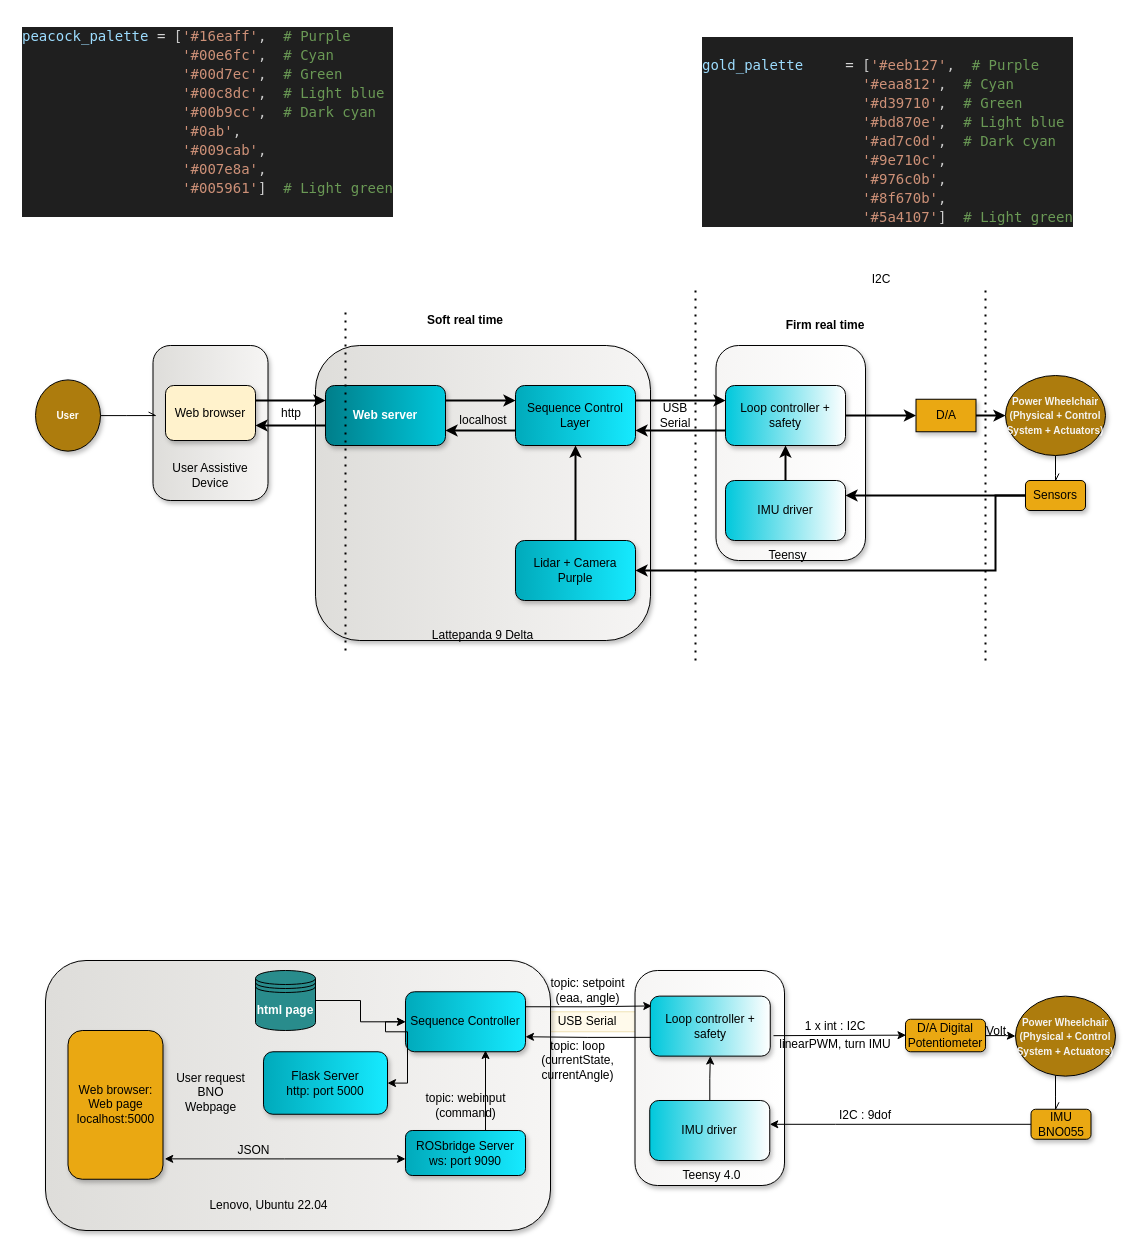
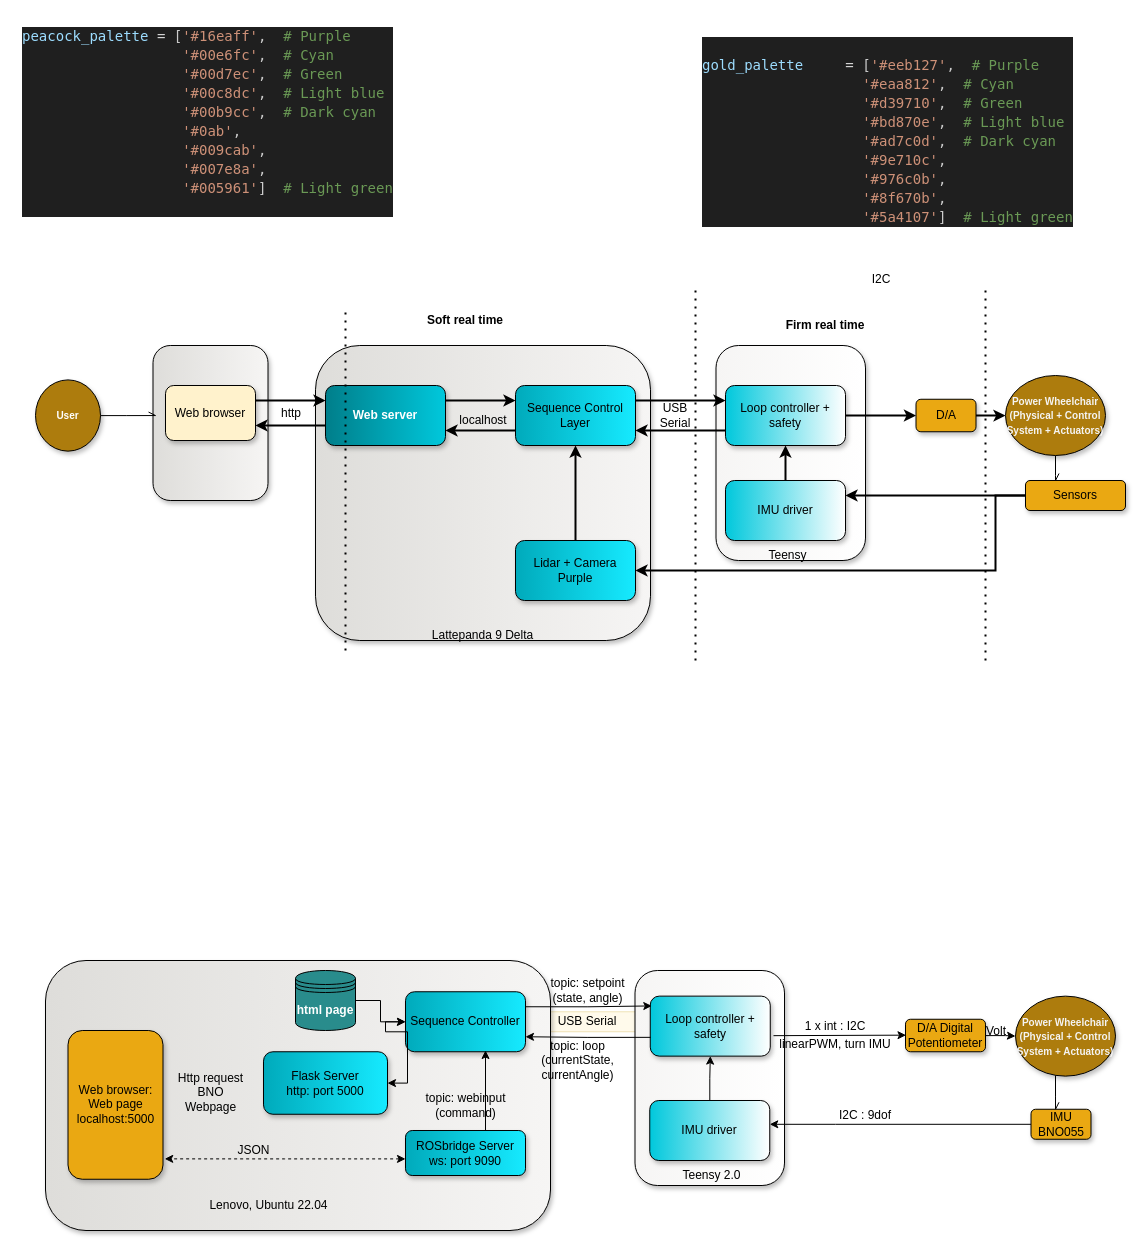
(946, 416) -> (946, 416)
(211, 476) -> none
(1056, 496) -> (1076, 496)
(588, 991) -> (588, 991)
(286, 1001) -> (326, 1001)
(211, 1079) -> (211, 1079)
(285, 1159) -> (285, 1159)
(712, 1176) -> (712, 1176)
